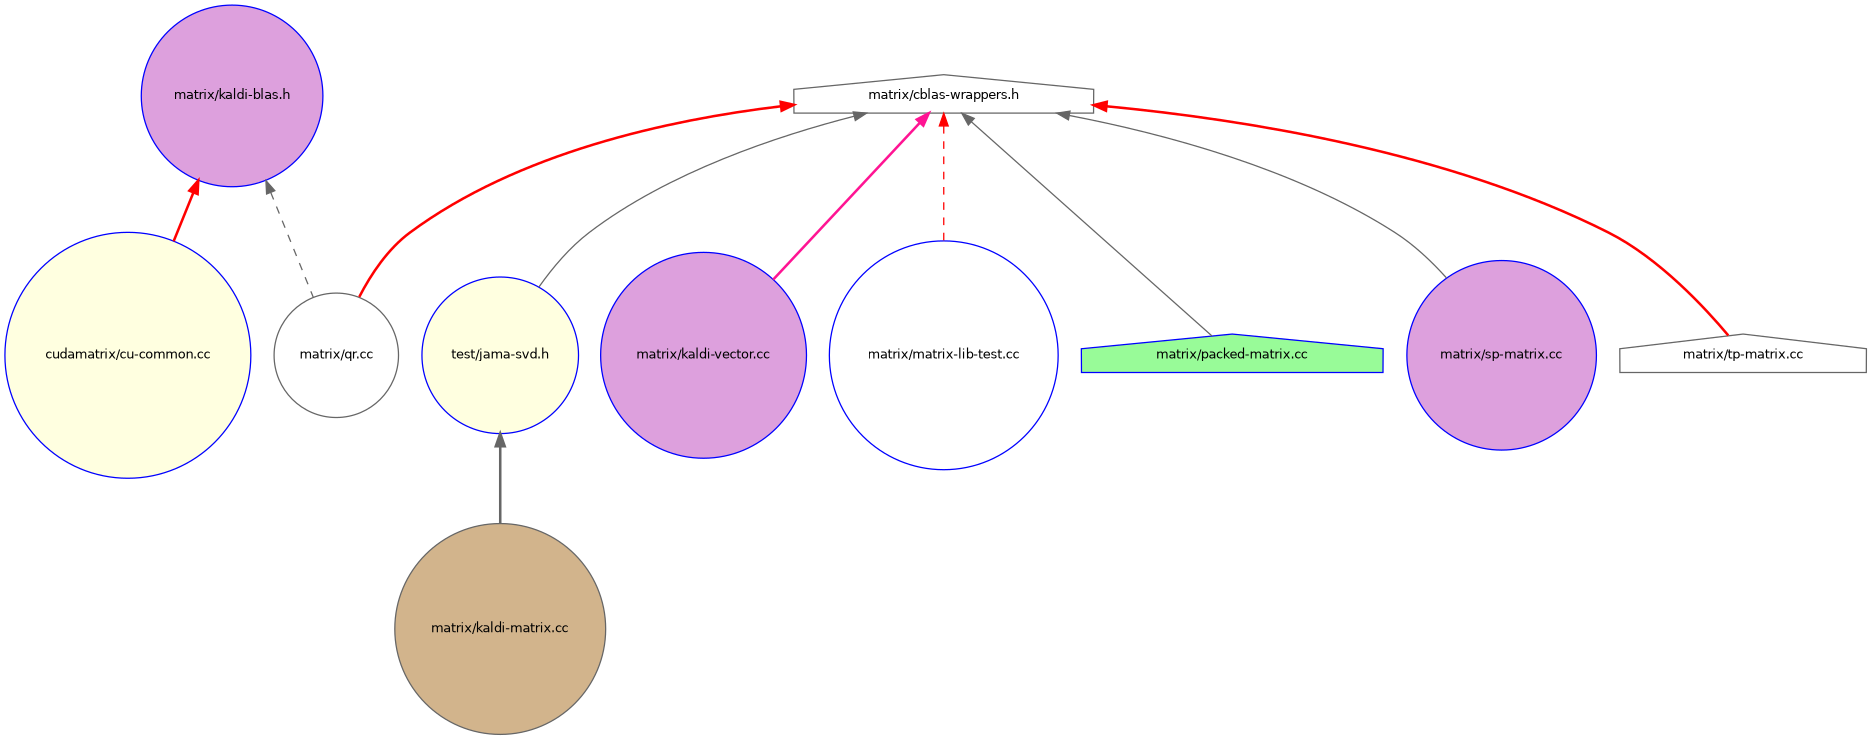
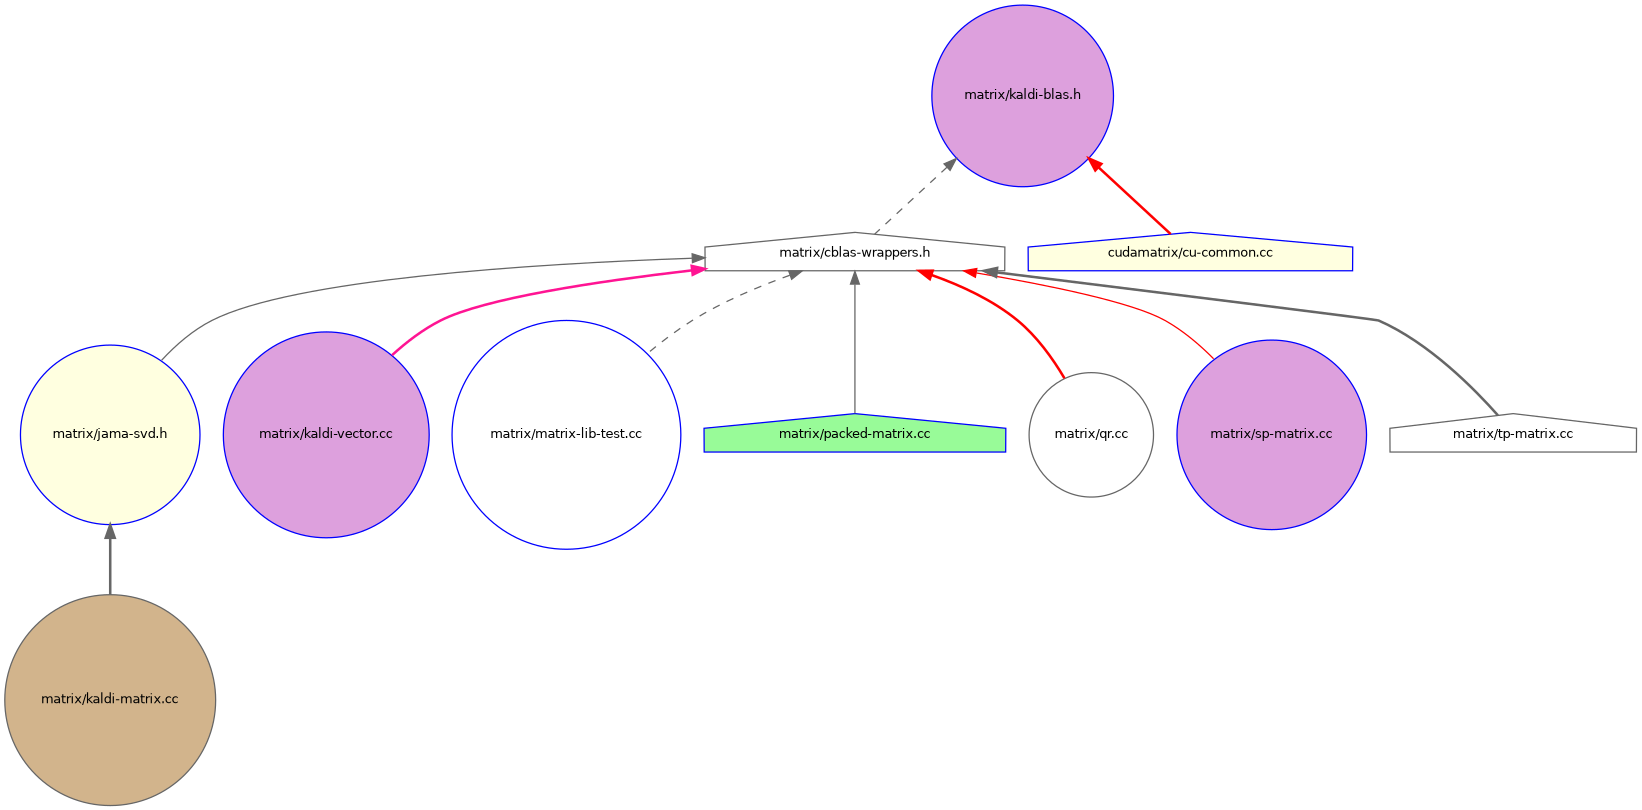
(1440, 168) -> (1264, 306)
(1270, 171) -> (1102, 299)
(944, 183) -> (715, 308)
(292, 245) -> (911, 201)
(128, 355) -> (1190, 254)
(500, 355) -> (110, 435)
